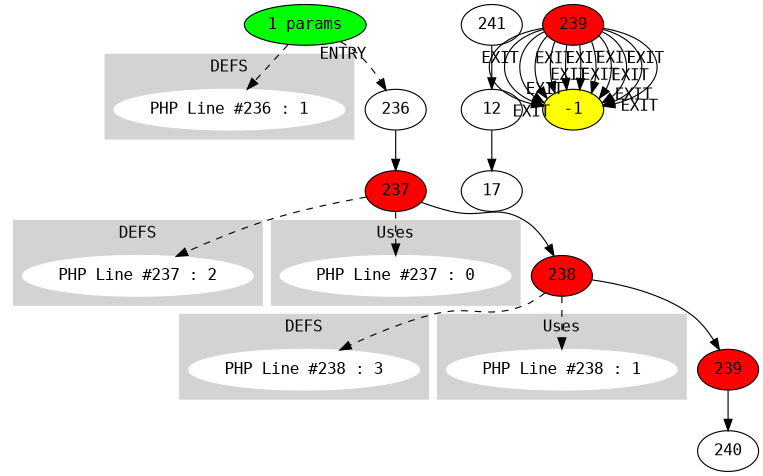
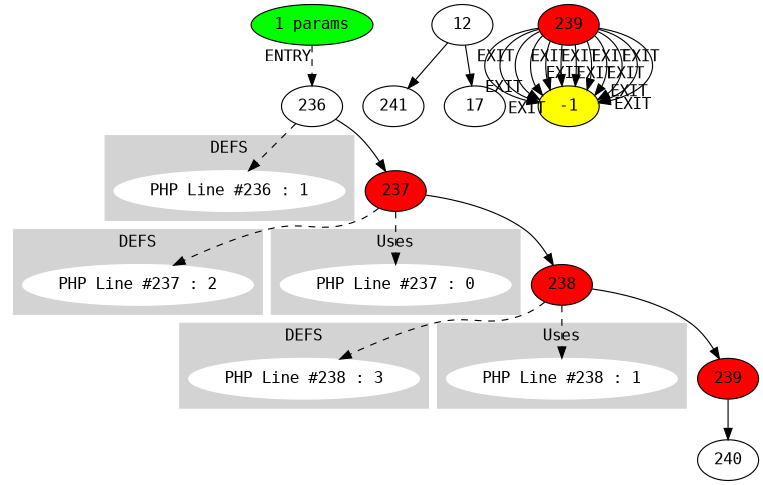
(492, 62) -> (432, 61)
(272, 63) -> (276, 143)
